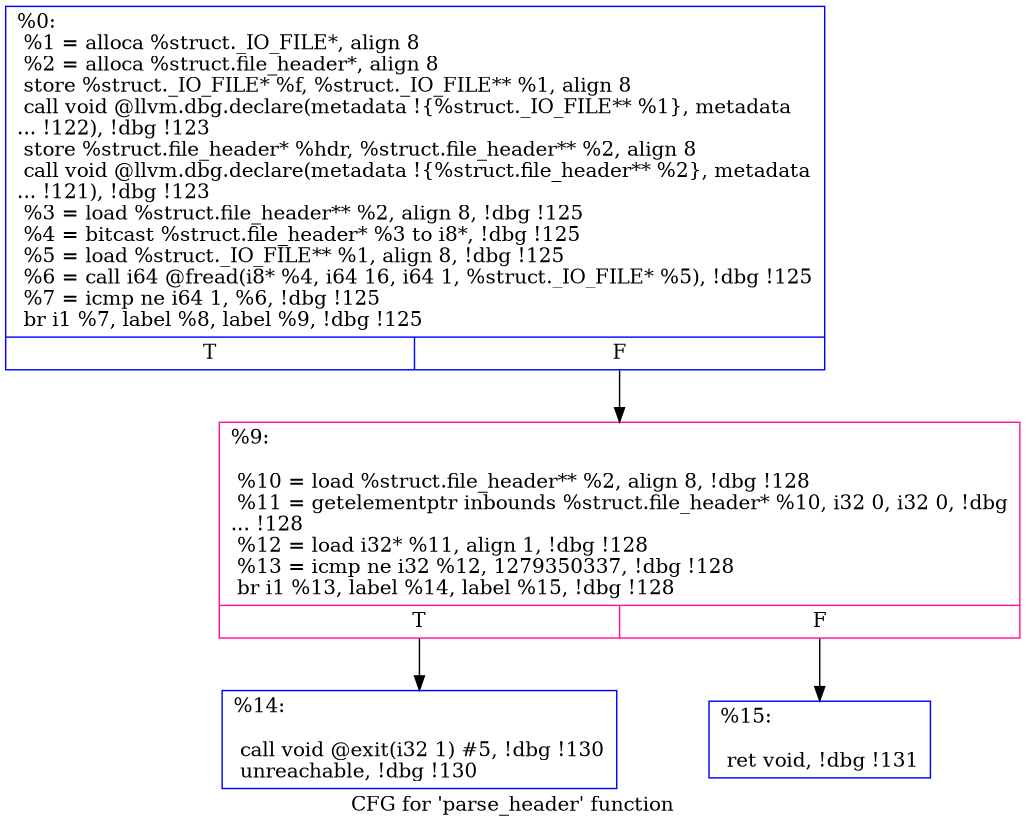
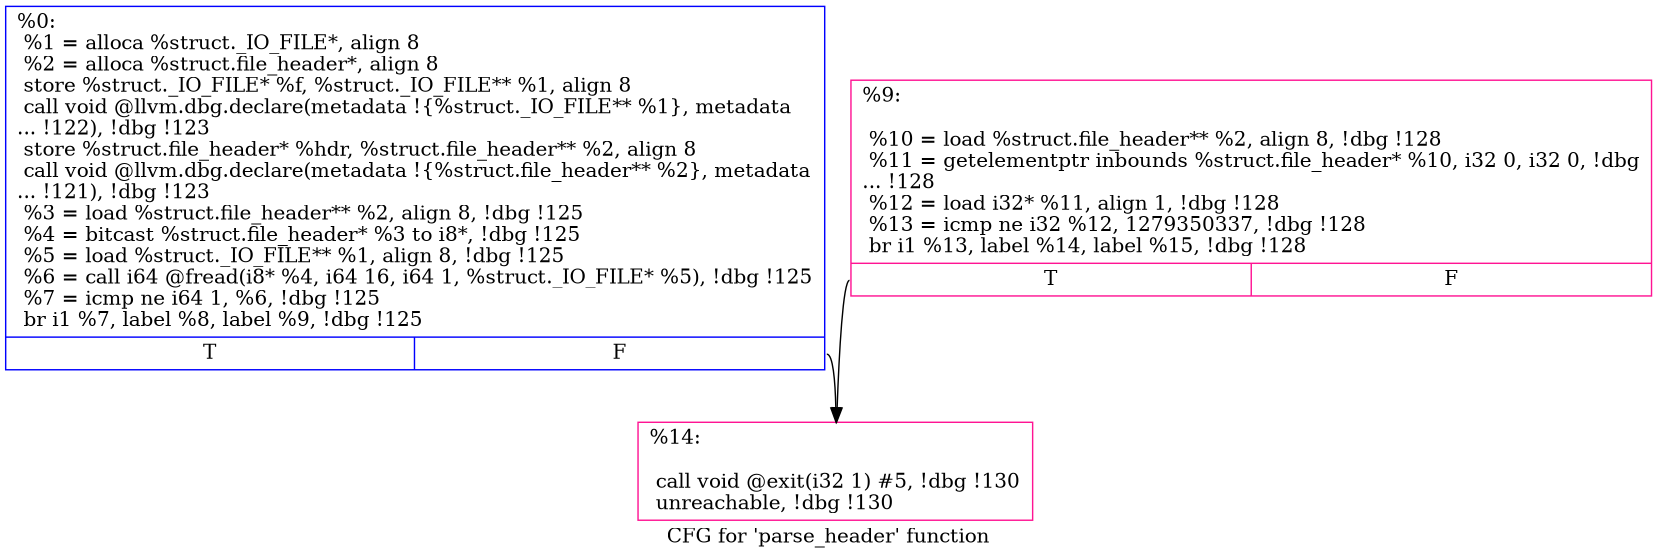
(620, 389) -> (834, 380)
(419, 740) -> (835, 471)
(820, 740) -> none
